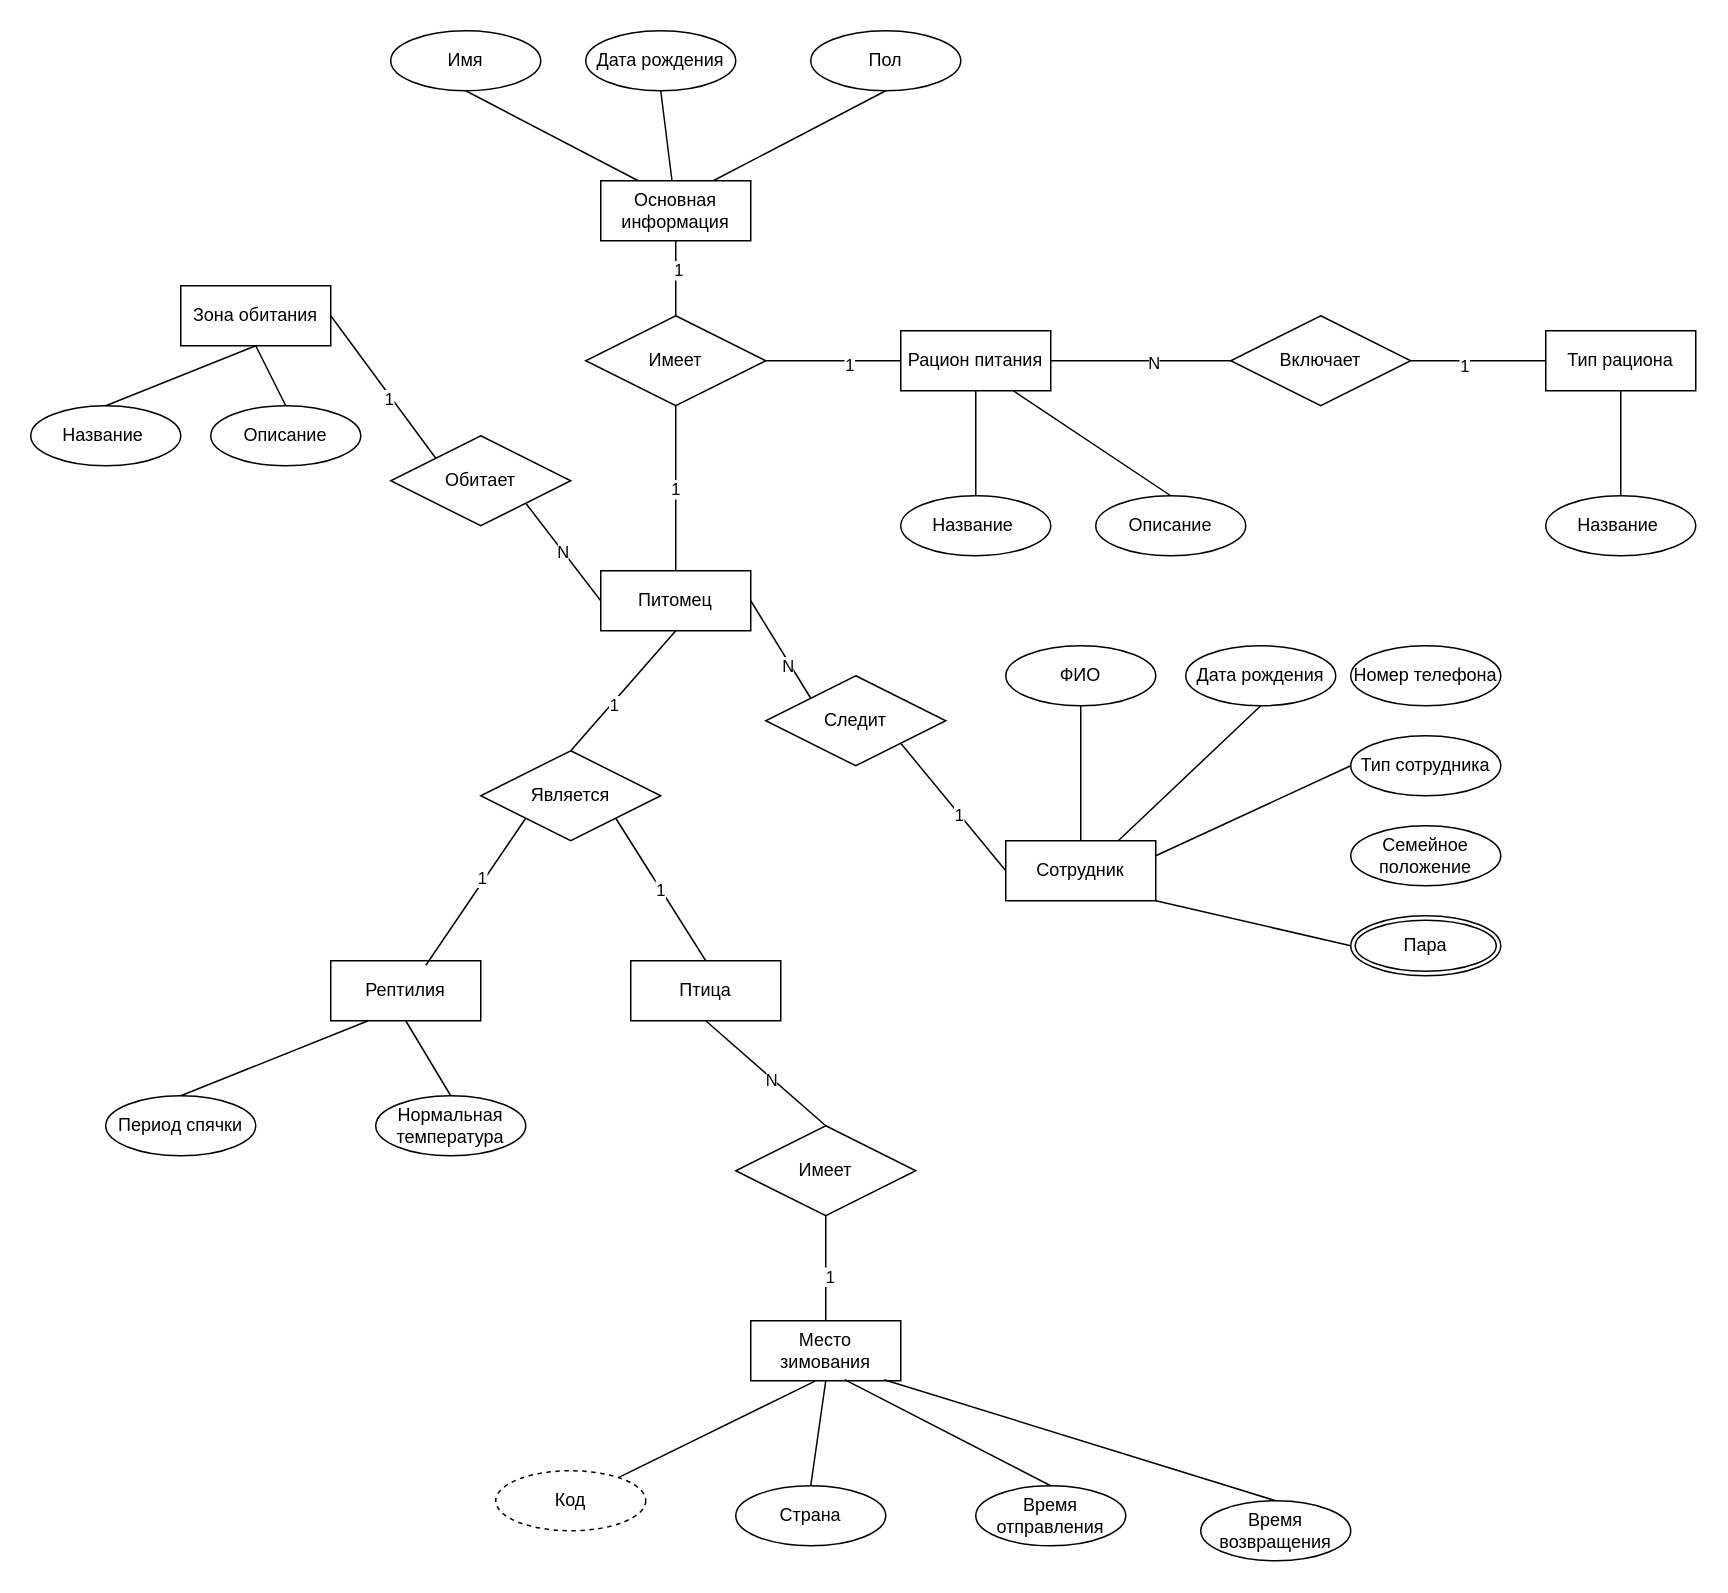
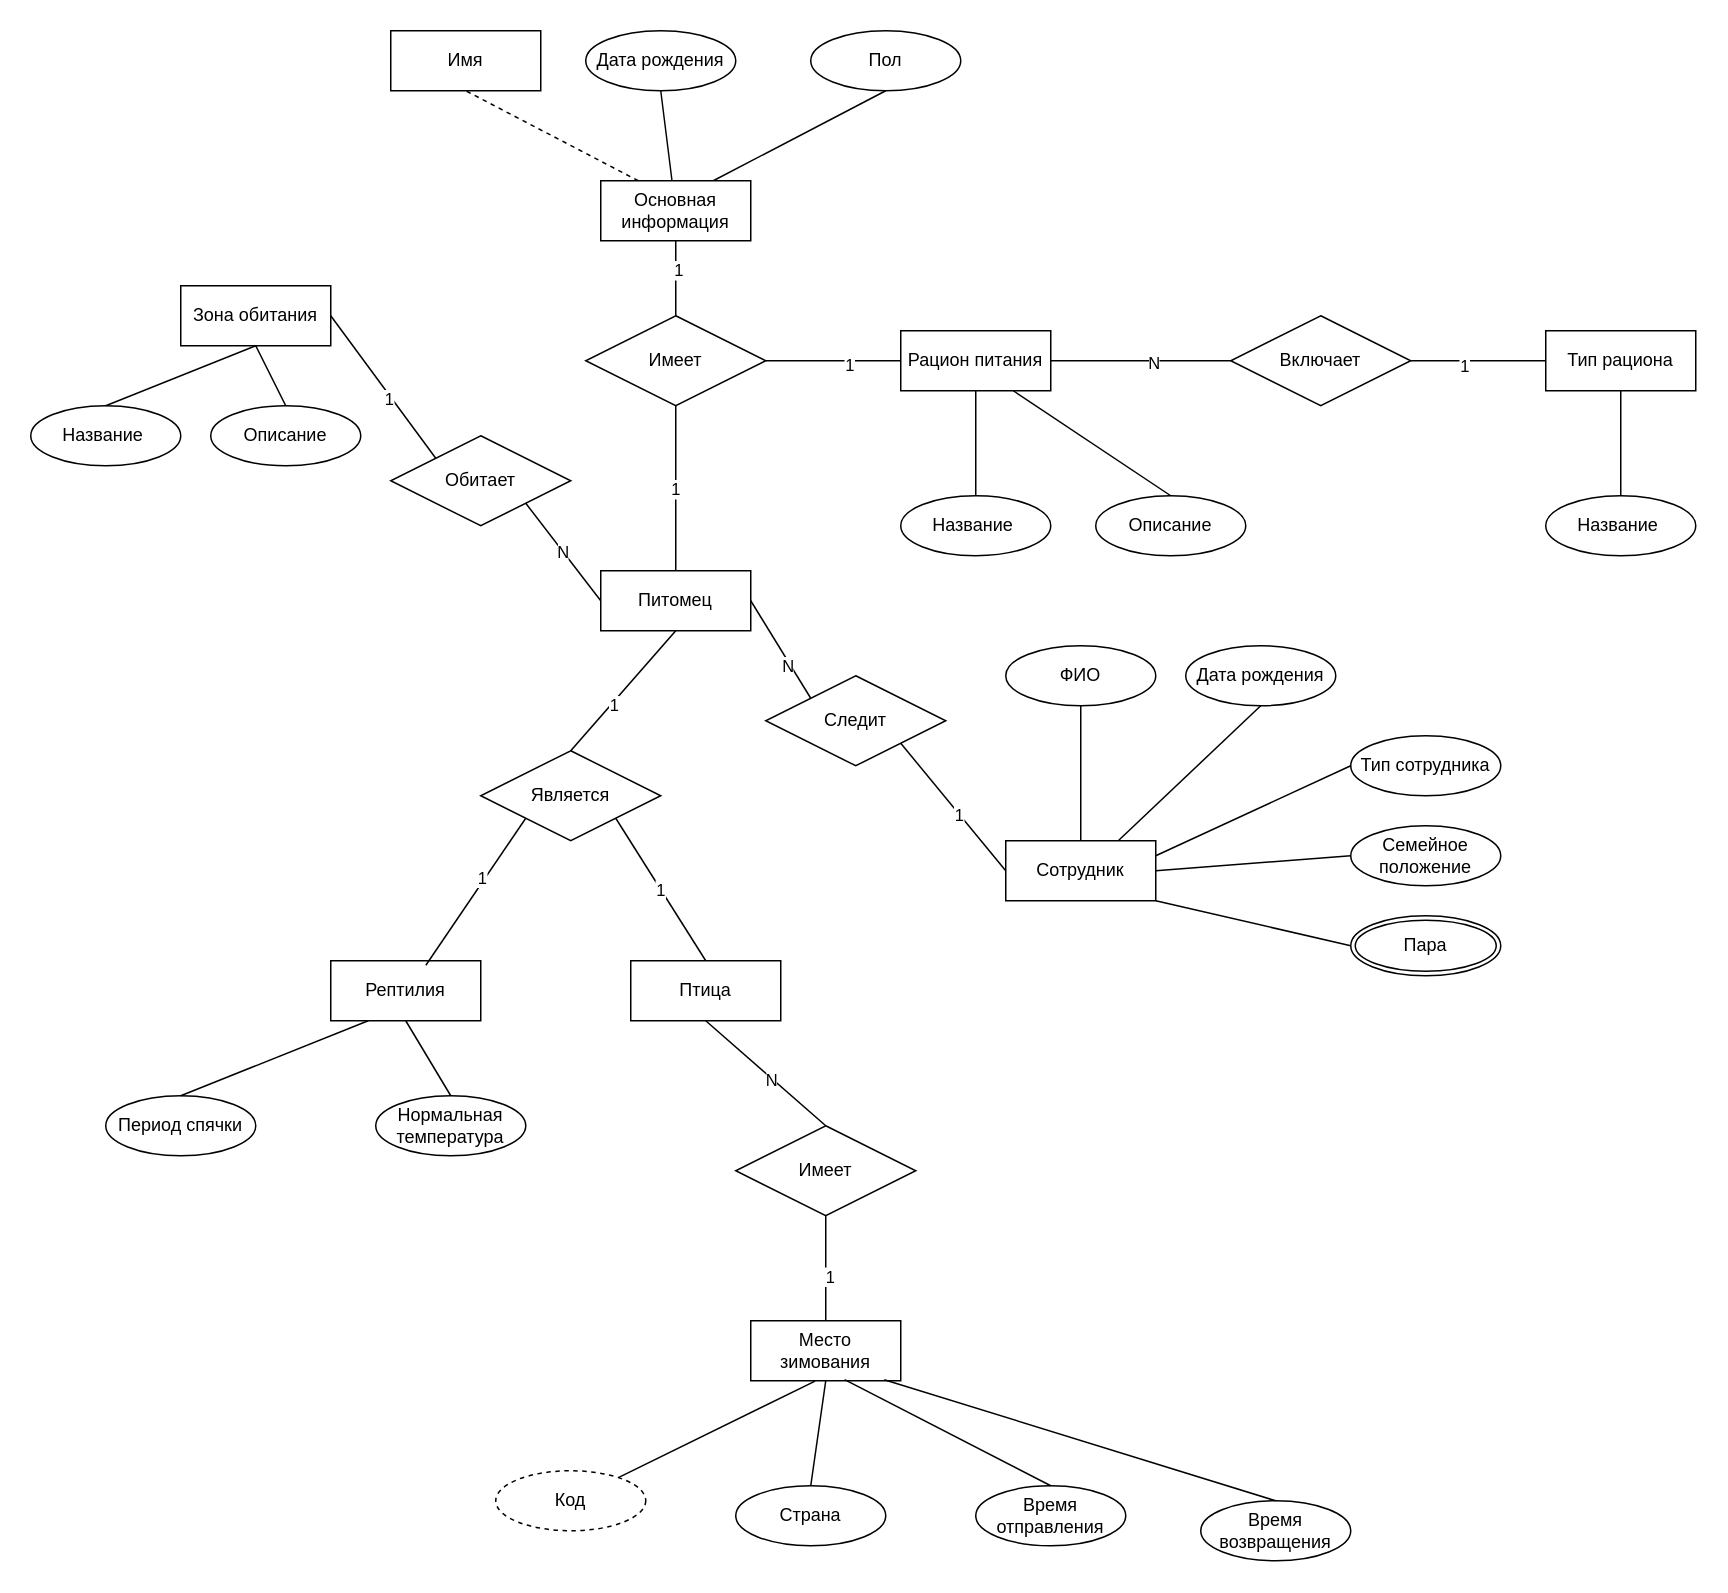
(466, 61) -> (466, 61)
(552, 136) -> (552, 136)
(1426, 676) -> none
none -> (1253, 863)
